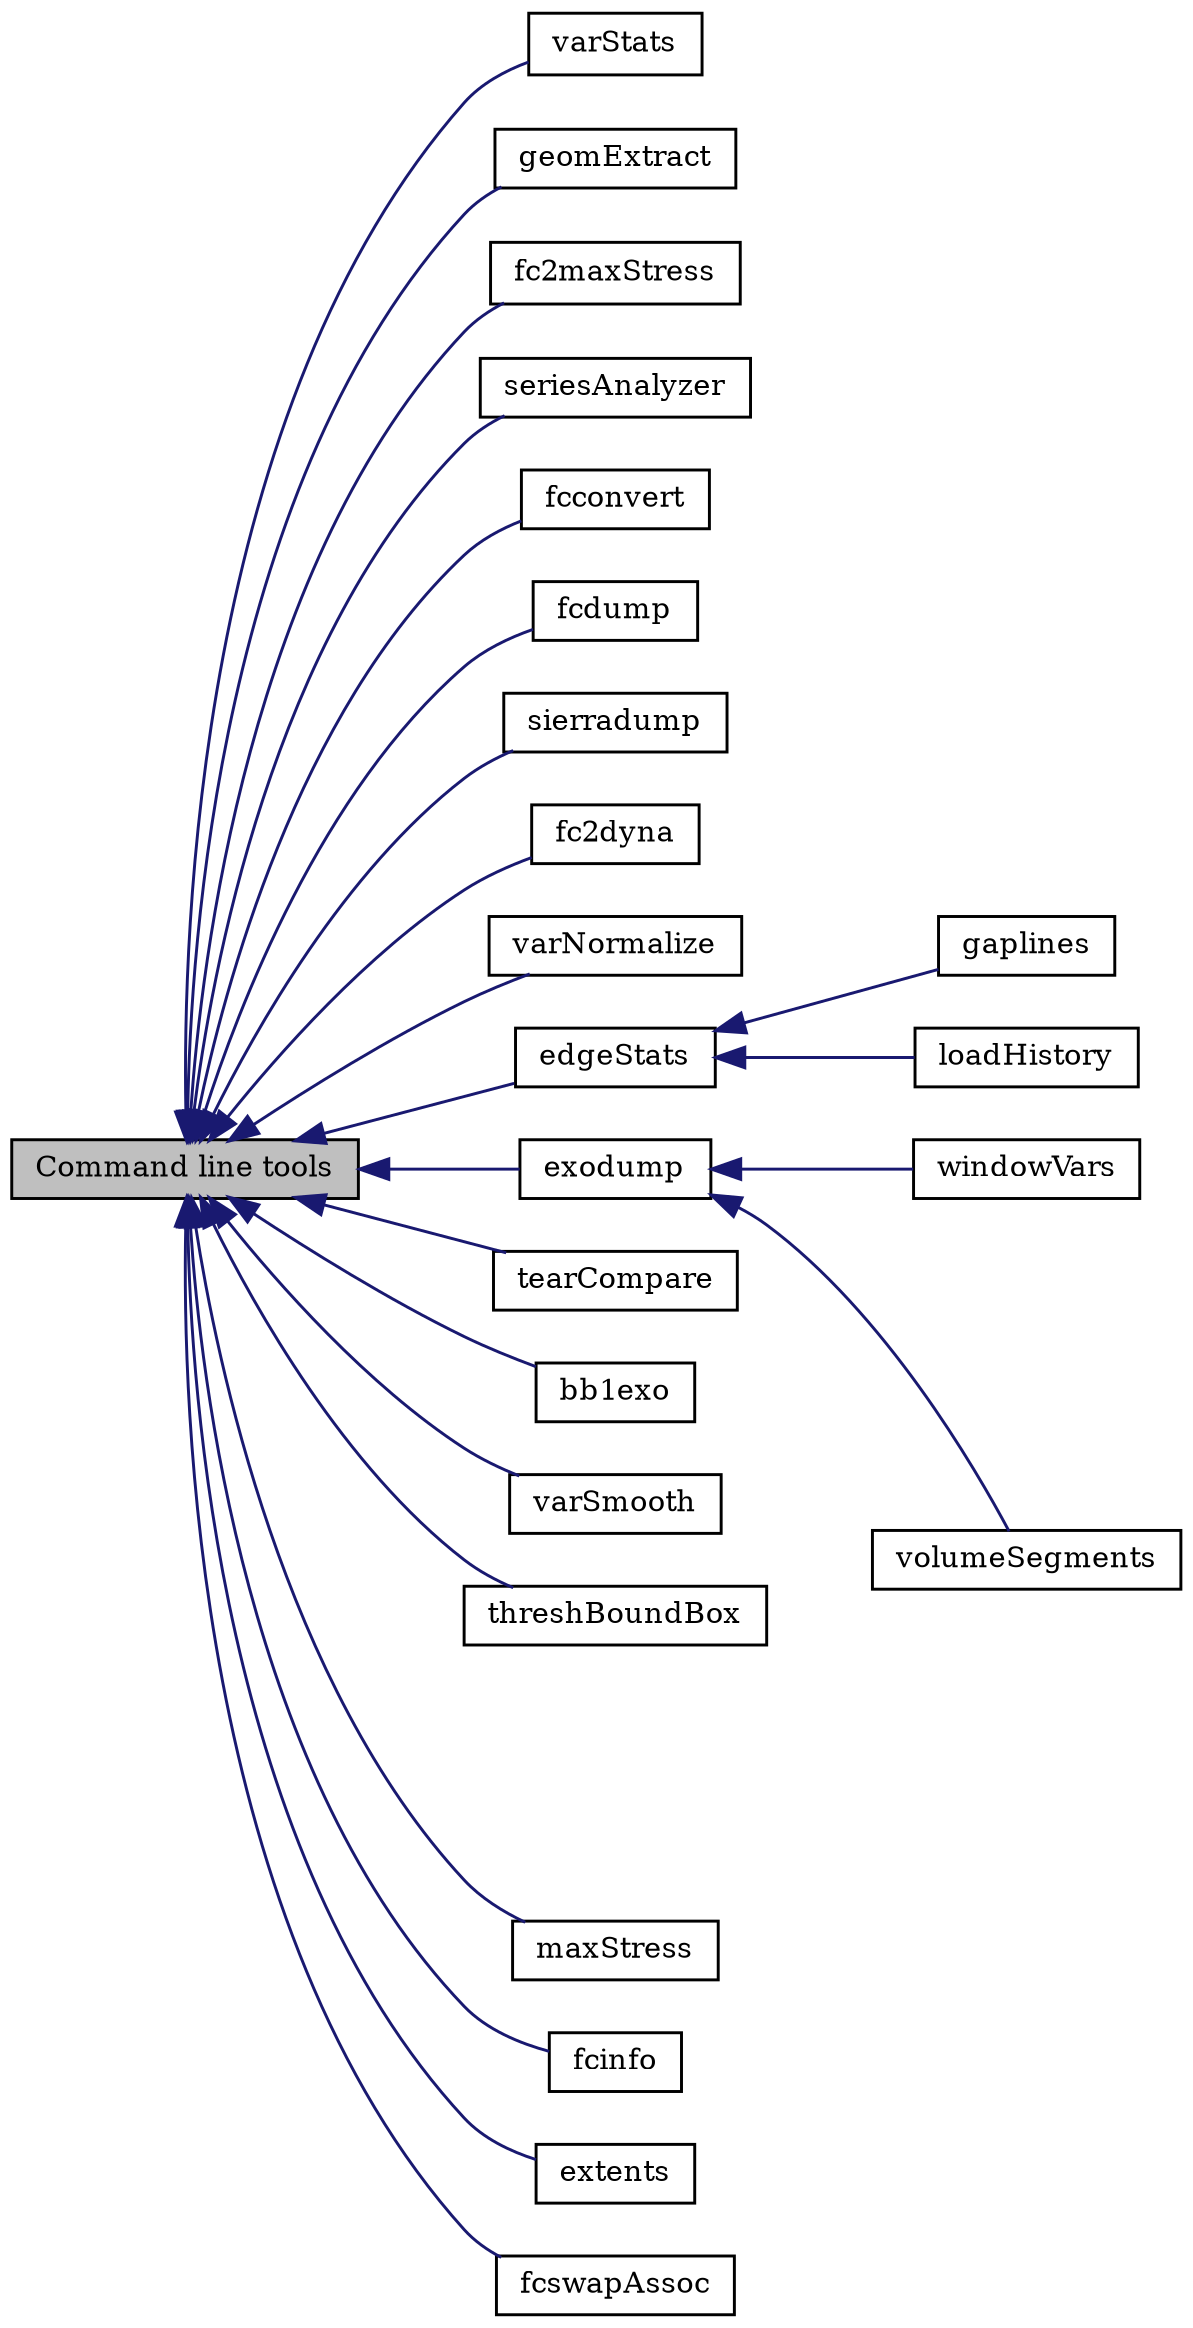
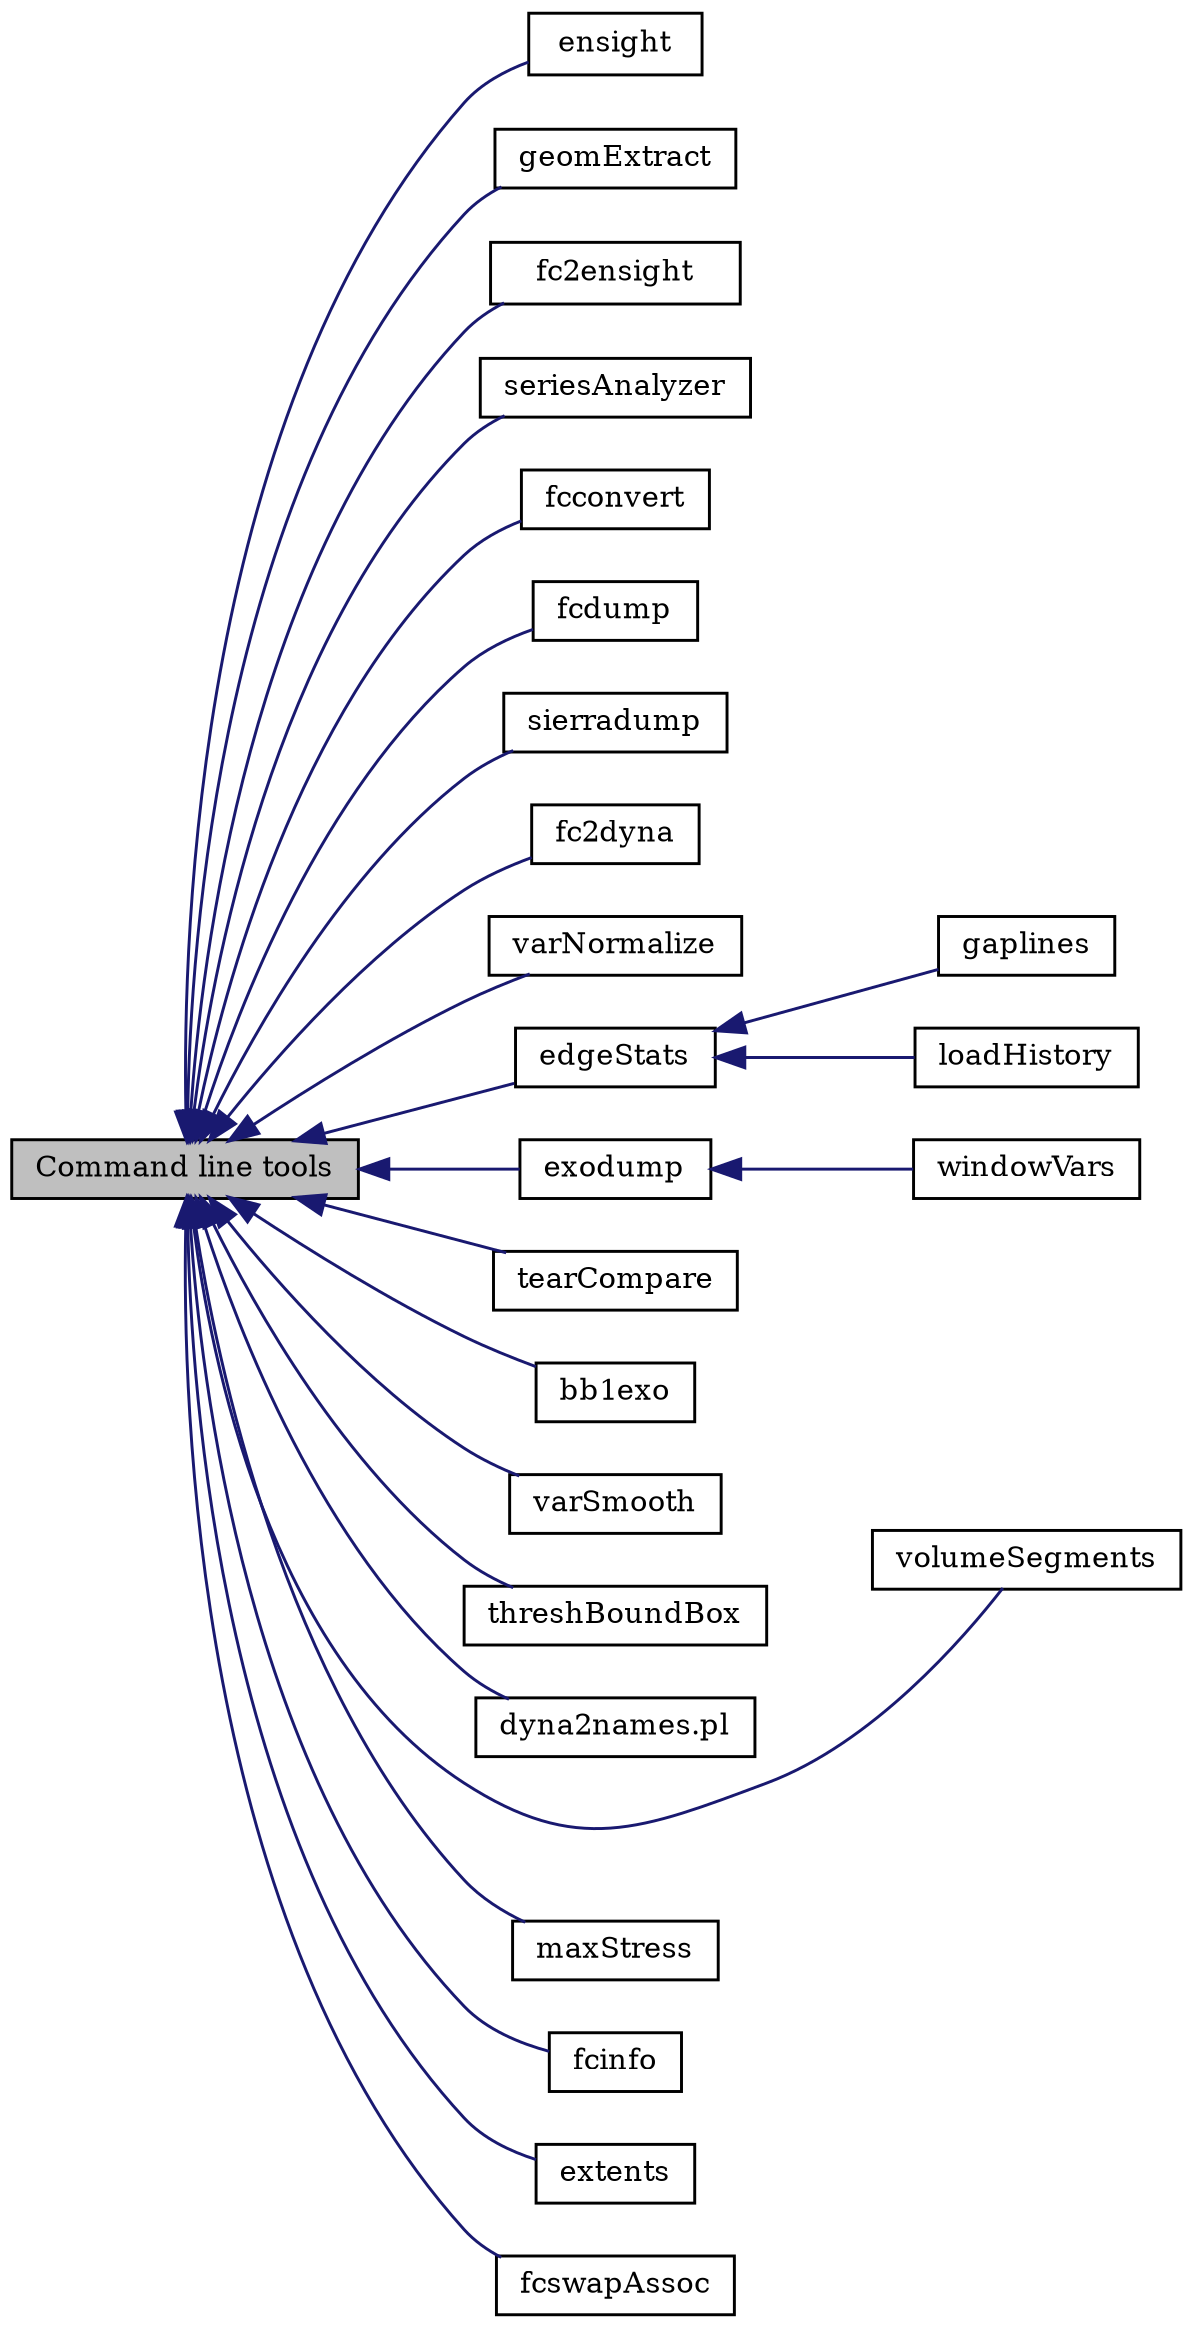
(615, 44) -> (615, 44)
(615, 273) -> (615, 273)
(893, 1352) -> (462, 1781)
none -> (615, 1727)
